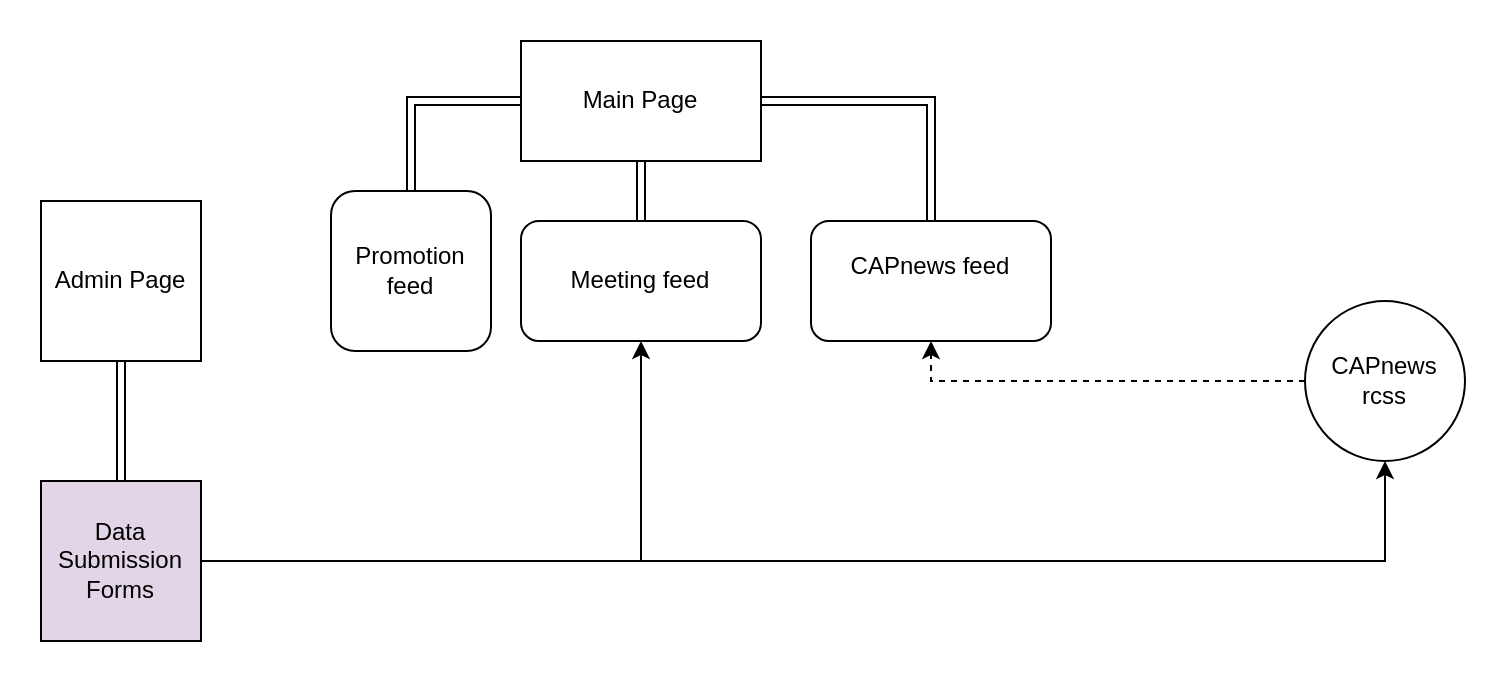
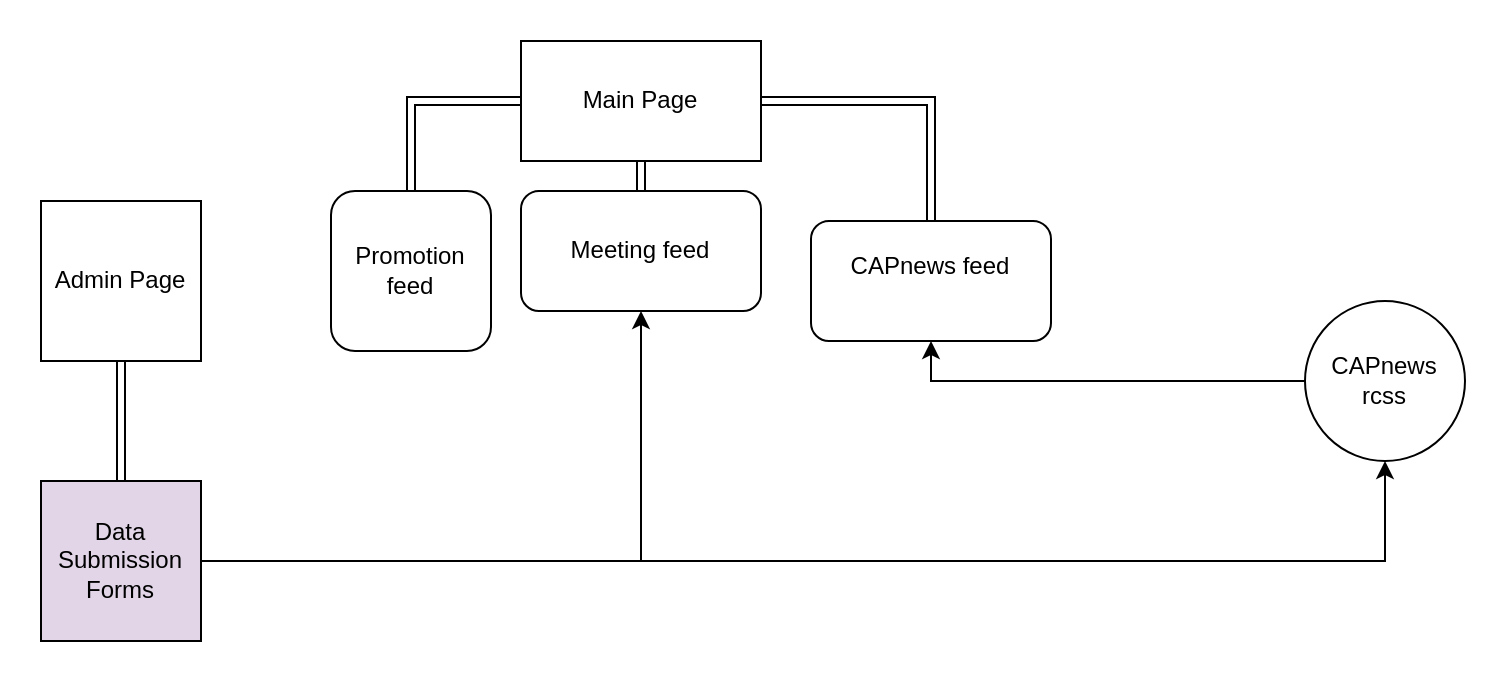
(641, 281) -> (641, 251)
(1104, 381) -> (1104, 381)
